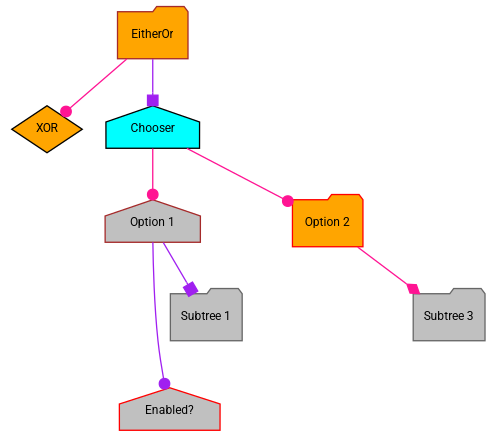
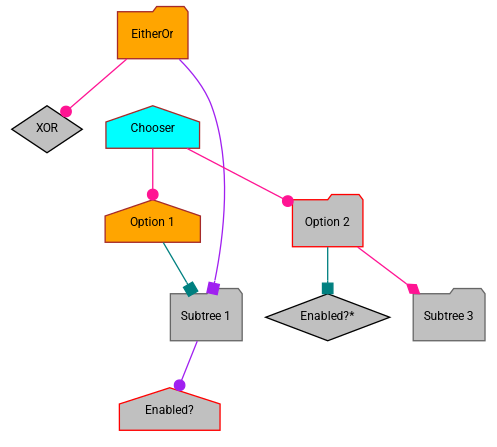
(153, 76) -> (222, 153)
(47, 129) -> (47, 129)
(153, 129) -> (153, 129)
(153, 223) -> (153, 223)
(328, 223) -> (328, 223)
(175, 263) -> (175, 263)
(155, 310) -> (189, 361)
none -> (328, 317)
